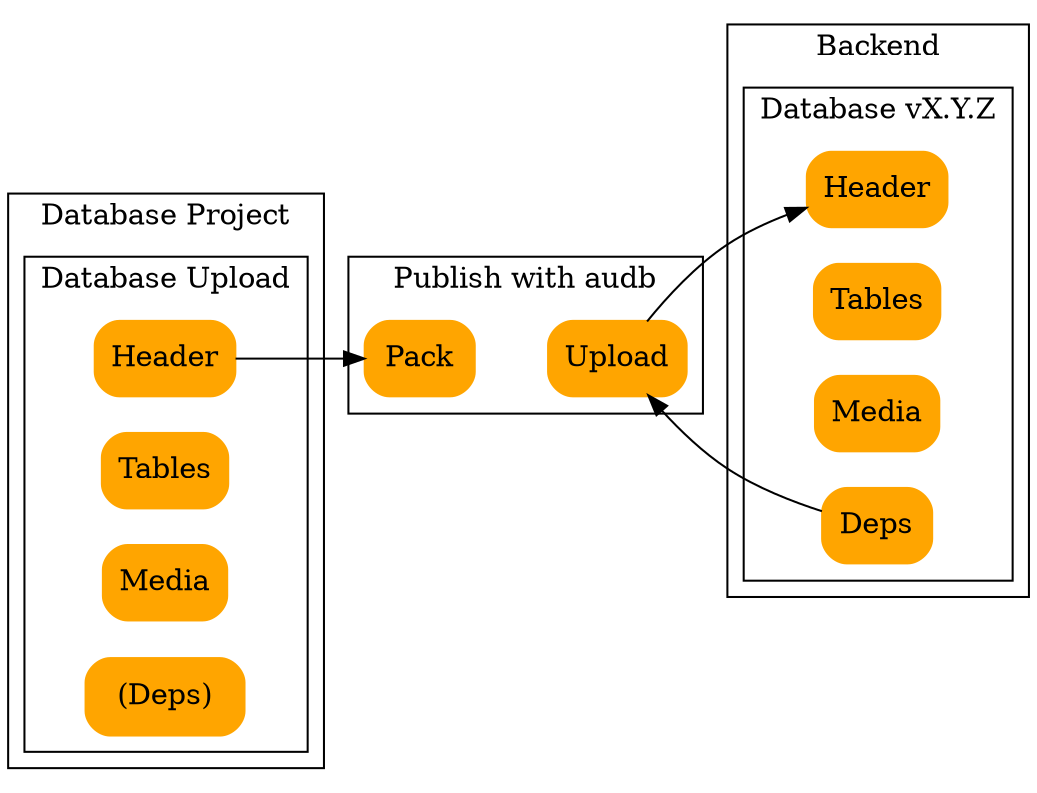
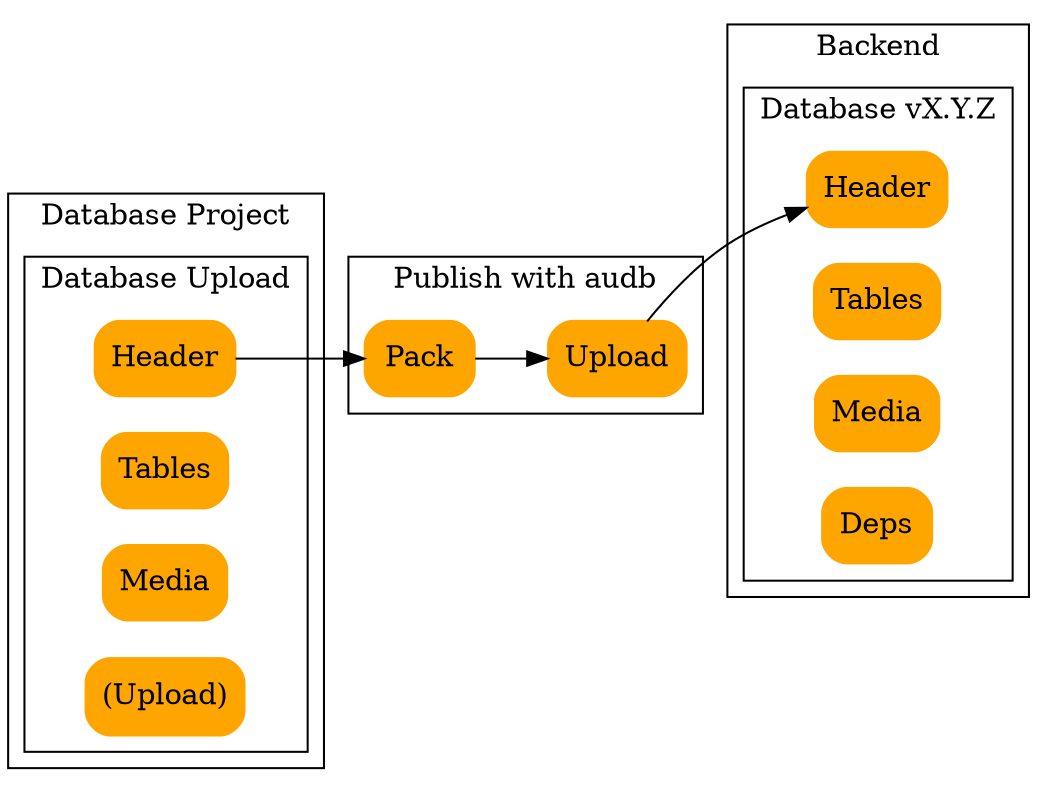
(715, 460) -> (501, 359)
(165, 697) -> (165, 697)
